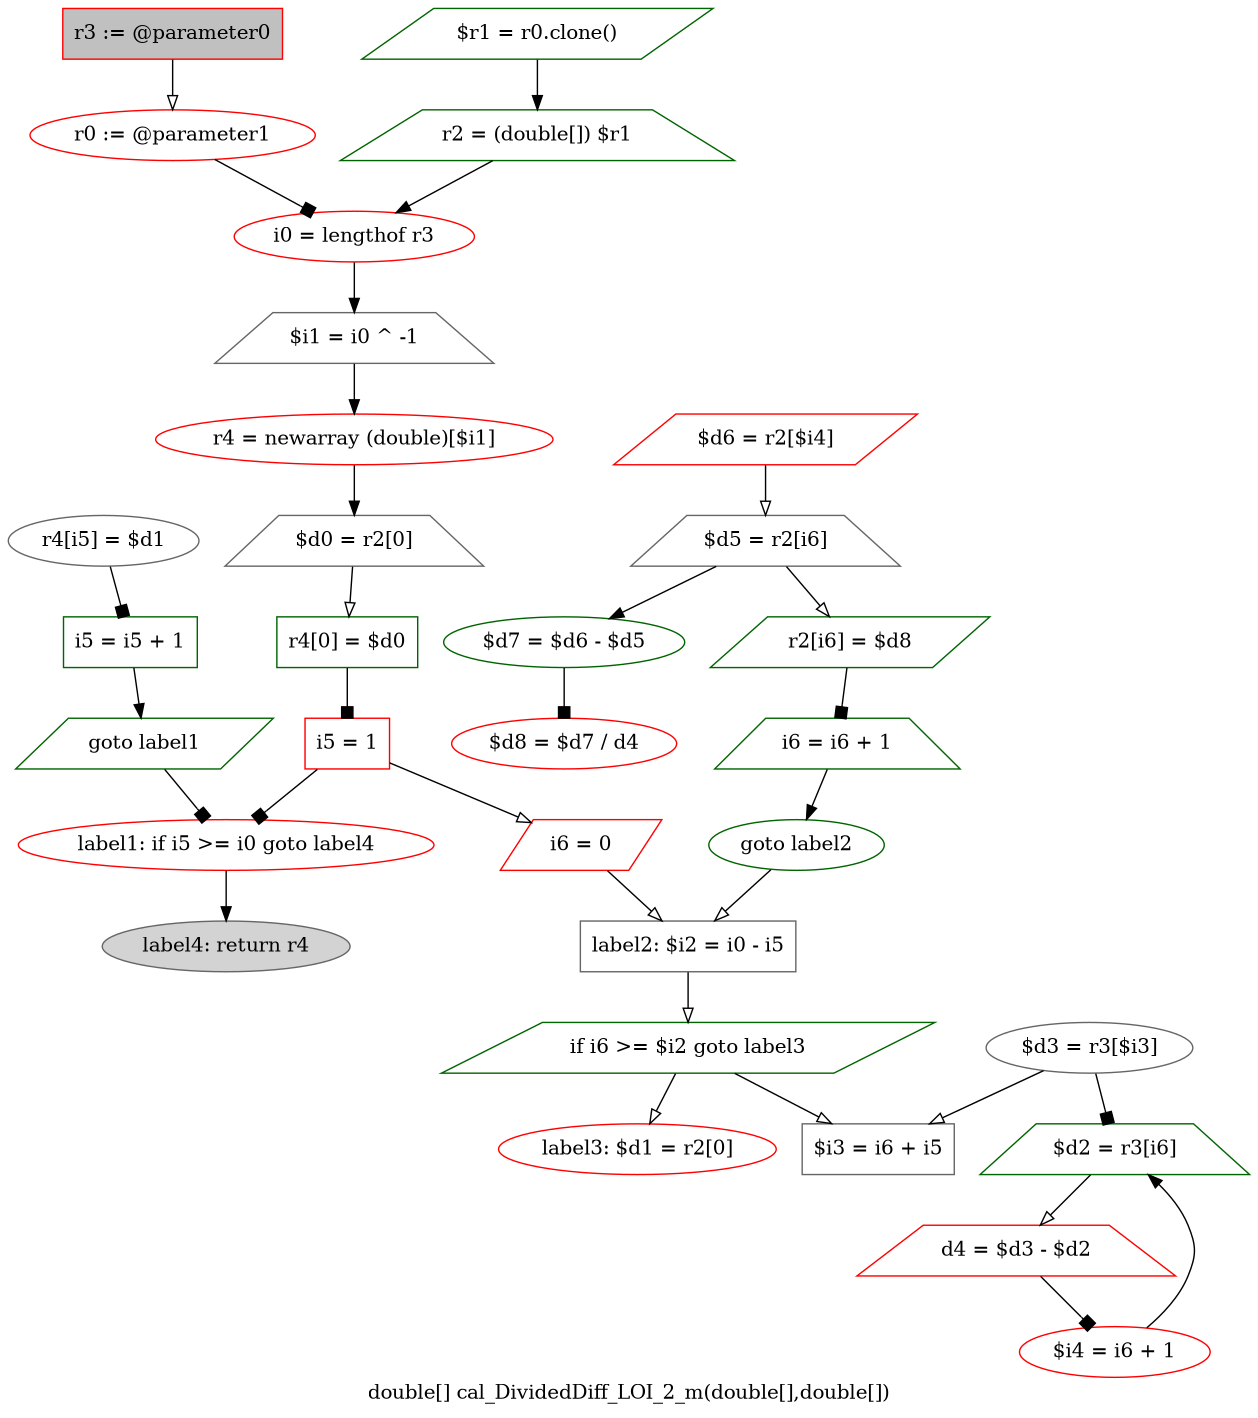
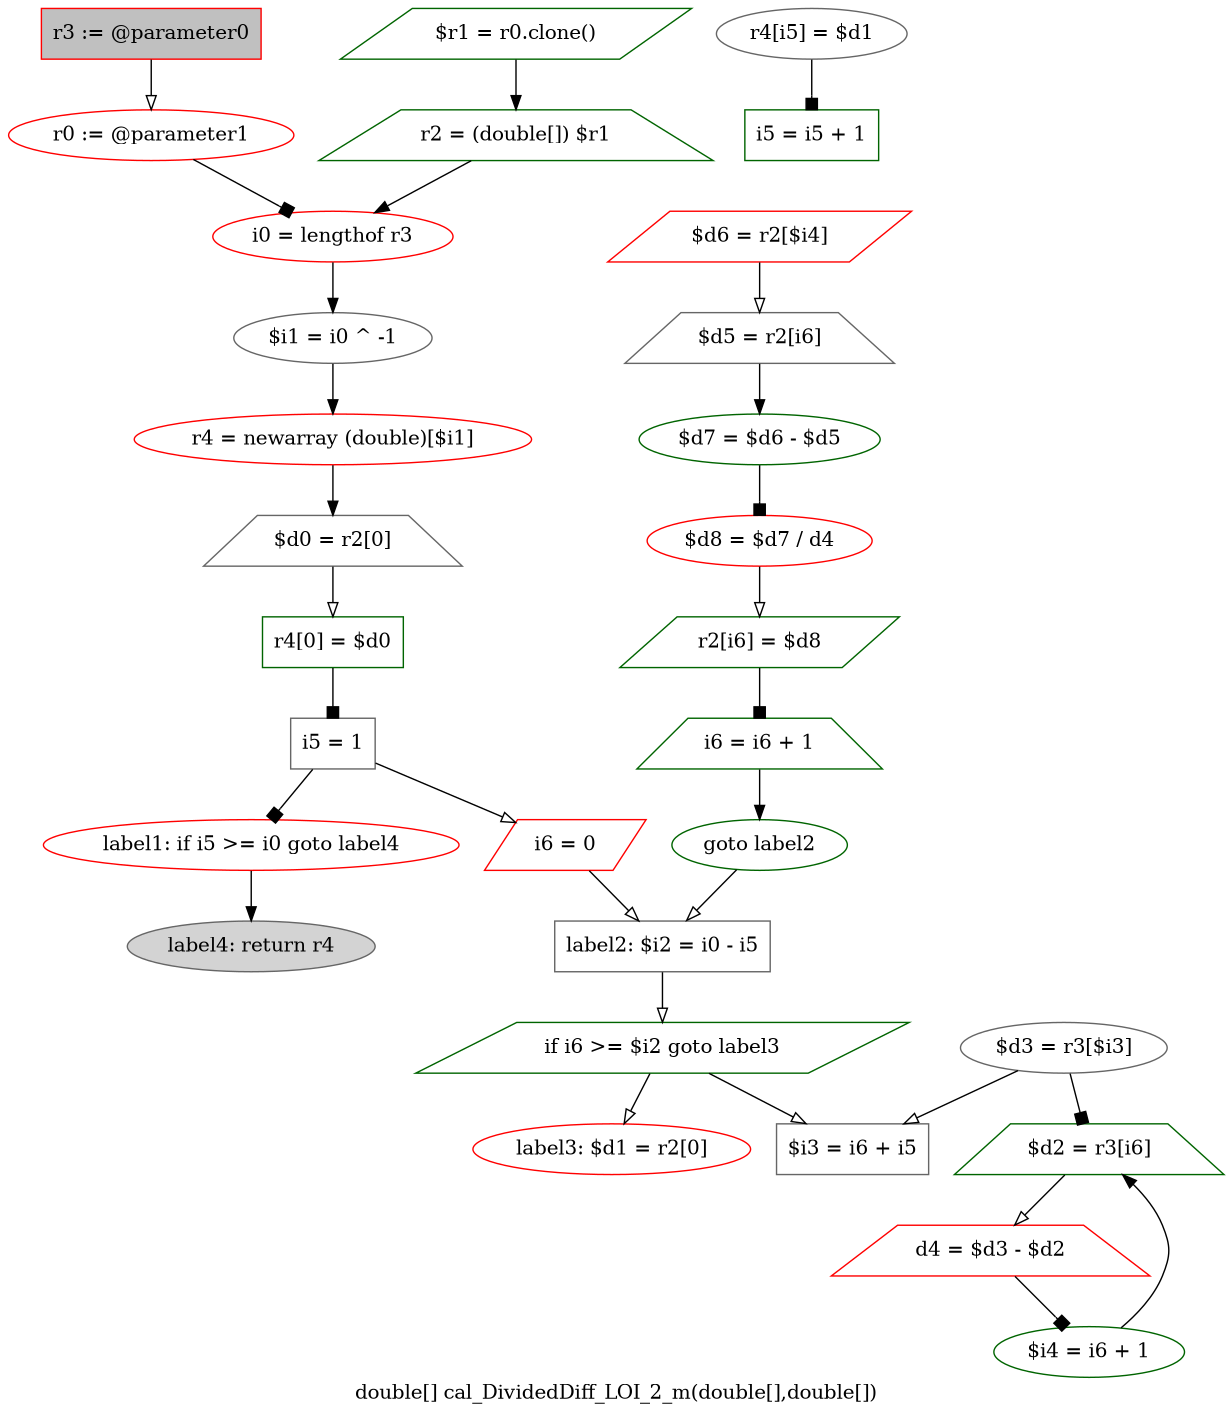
(354, 338) -> (333, 338)
(803, 586) -> (760, 585)
(144, 744) -> none
(347, 744) -> (333, 744)
(1115, 1352) -> (1089, 1352)
